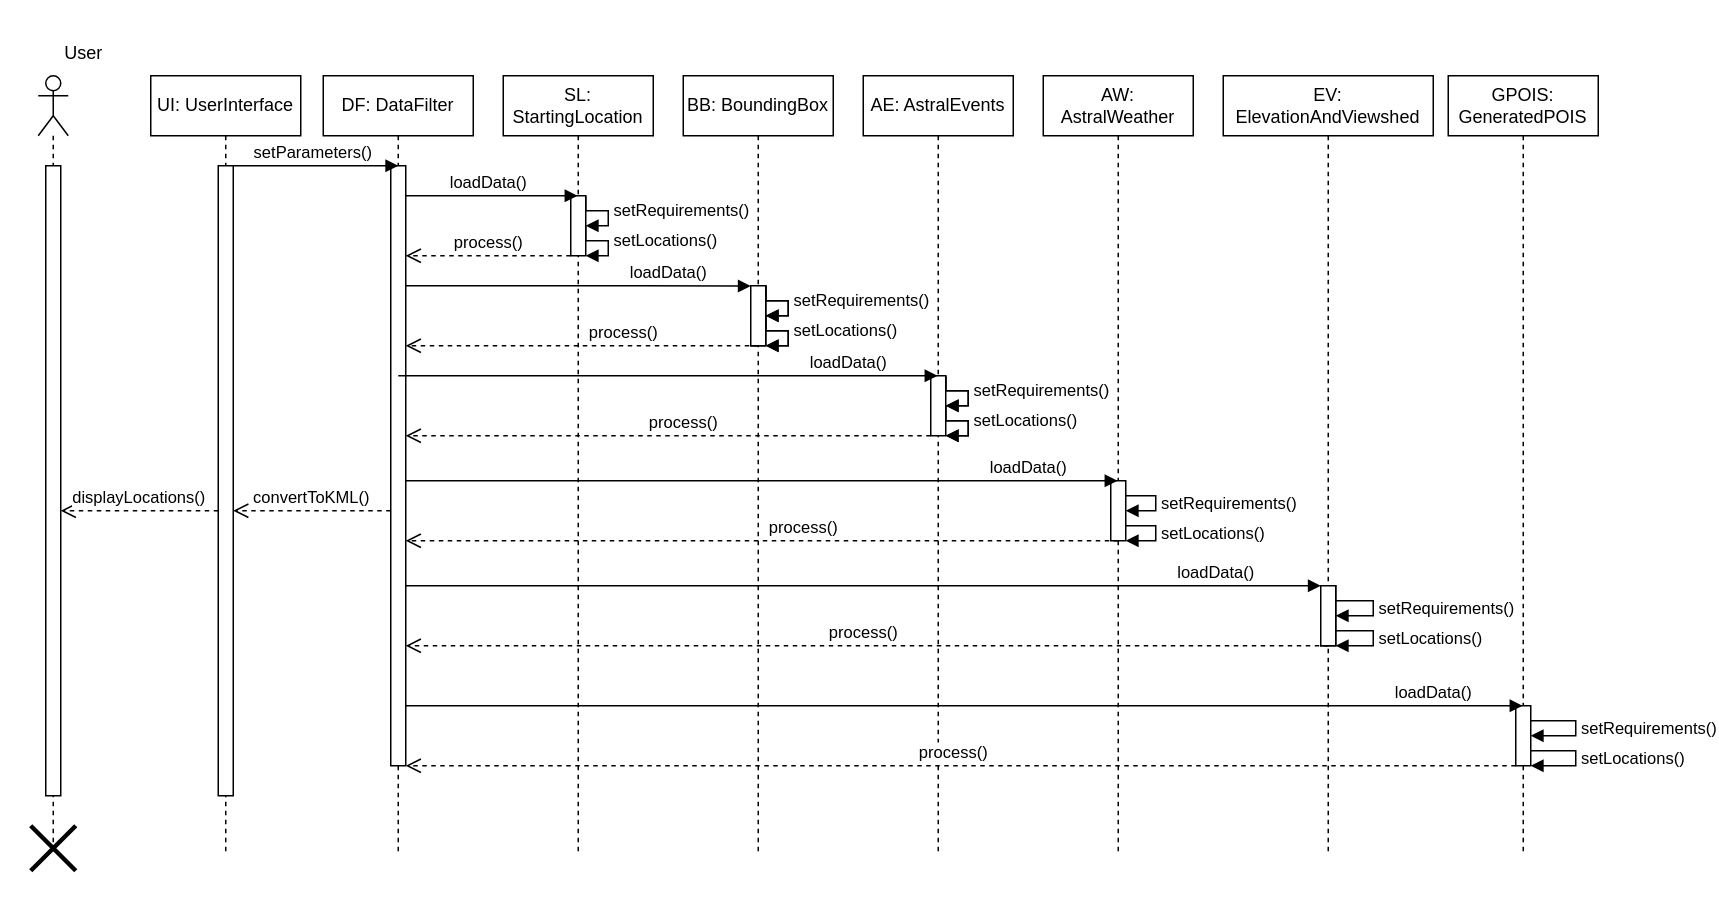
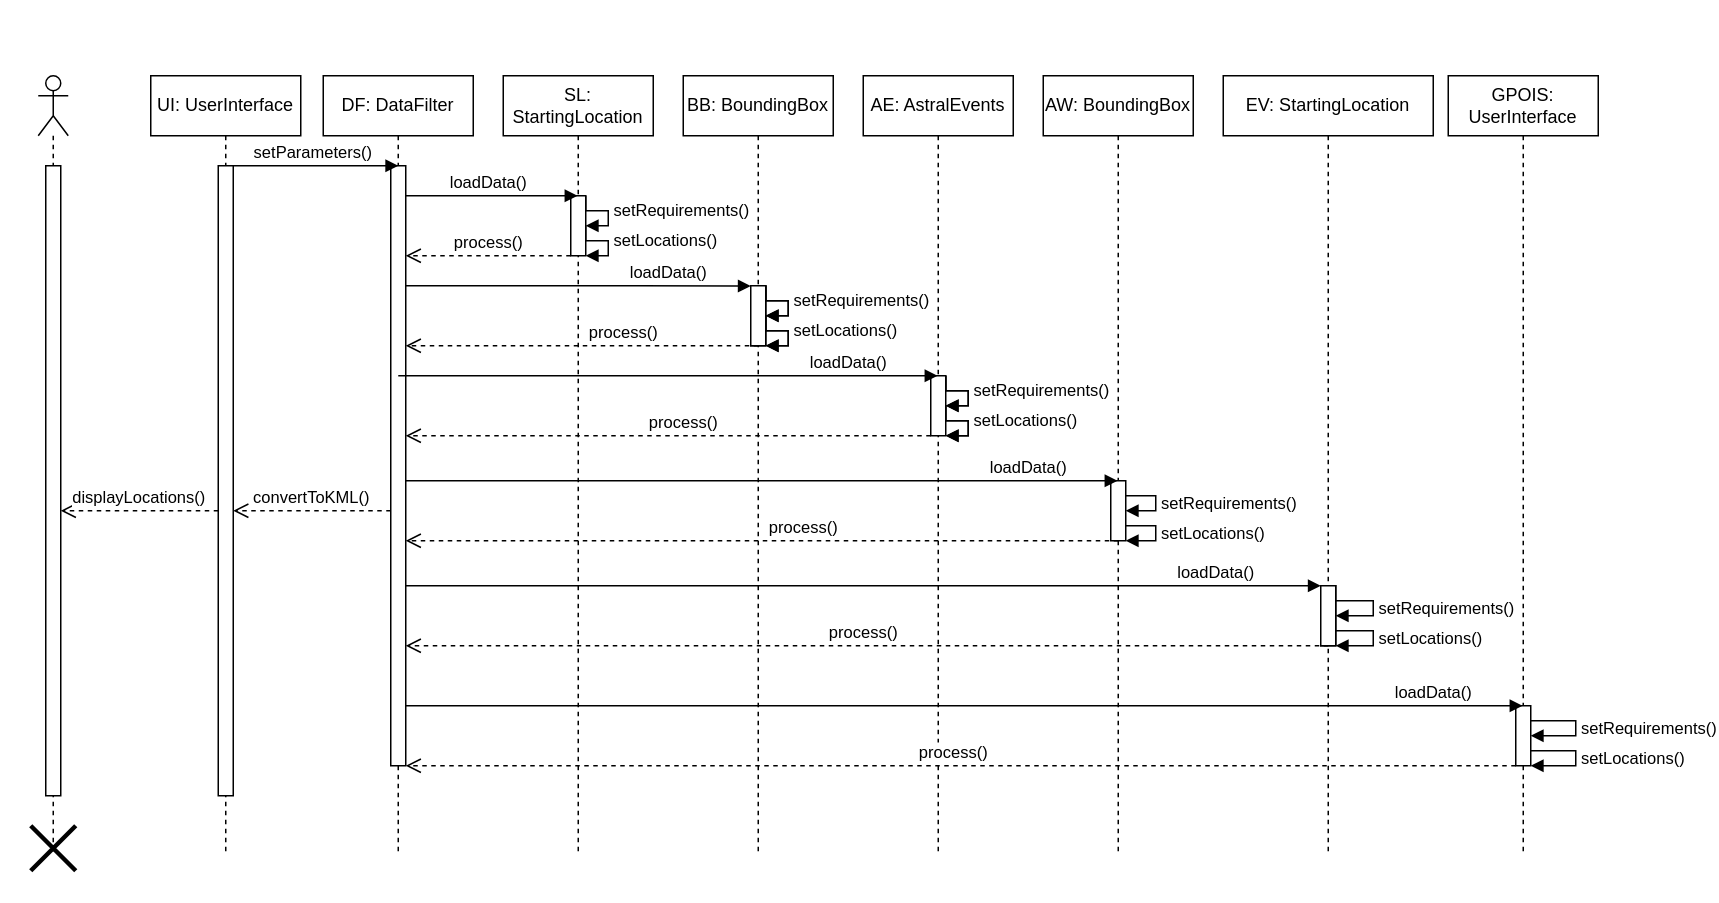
(83, 53) -> none
(1118, 106) -> (1118, 106)
(1328, 106) -> (1328, 106)
(1523, 106) -> (1523, 106)
